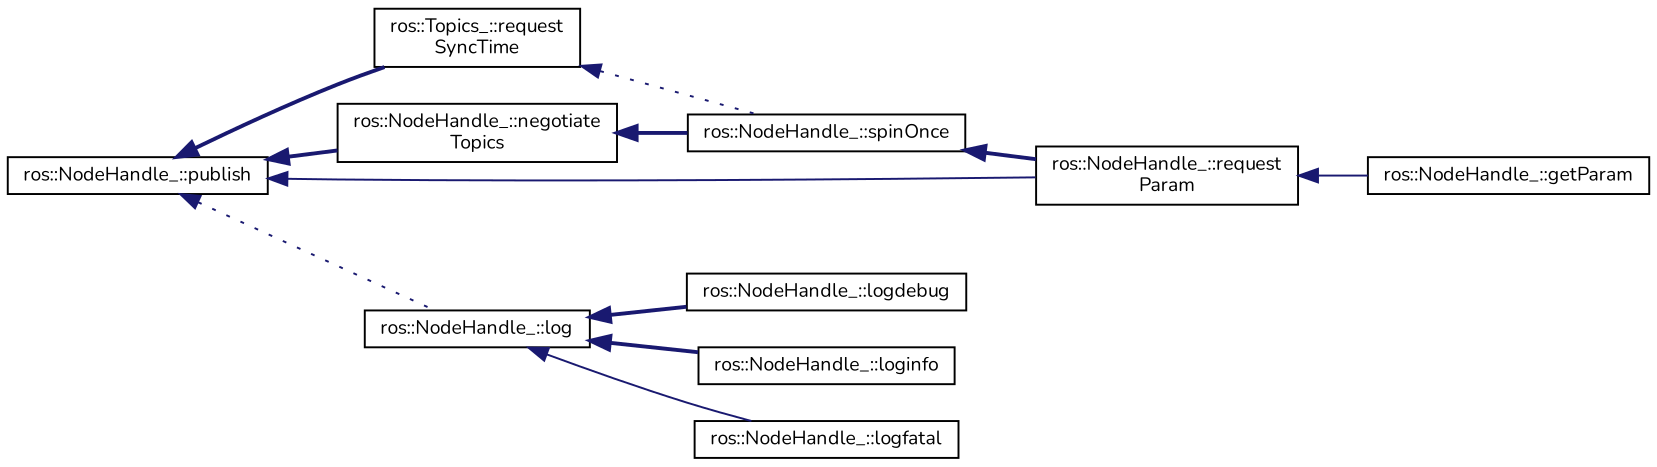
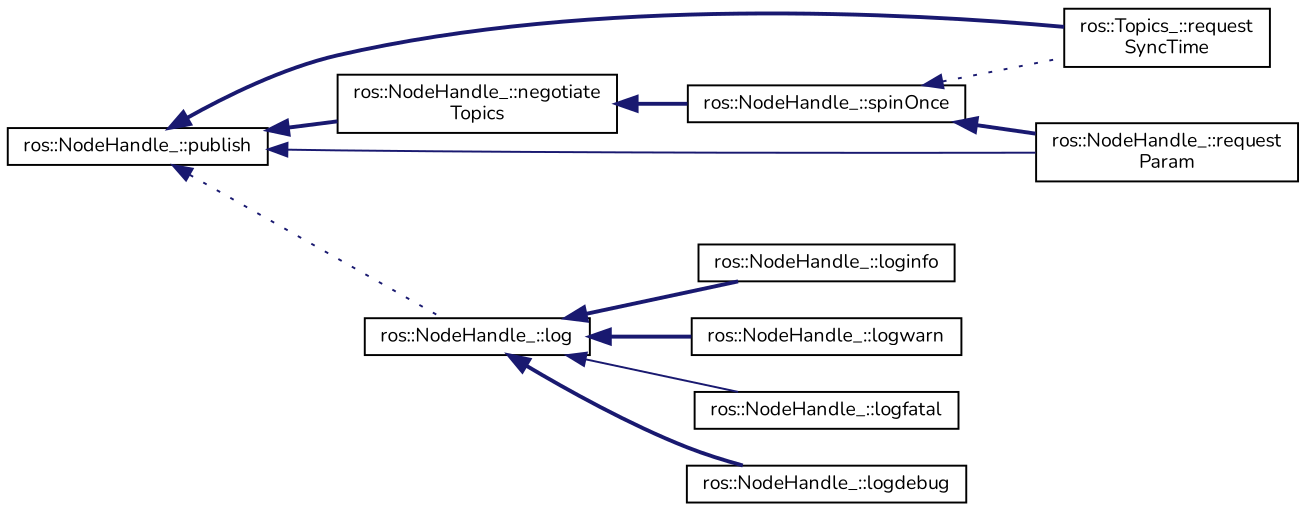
(679, 93) -> (1003, 70)
(1509, 176) -> none
none -> (827, 337)
